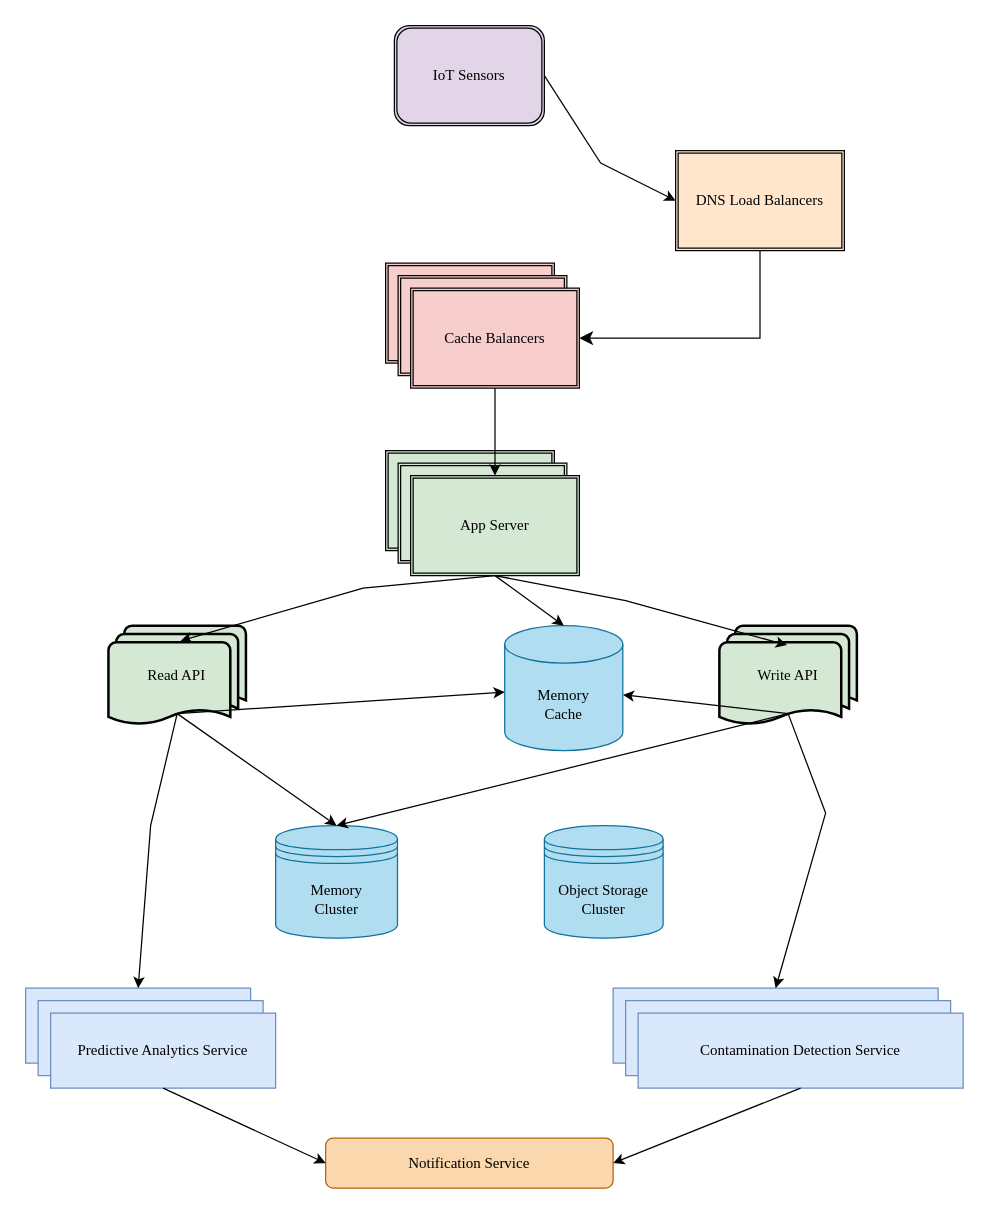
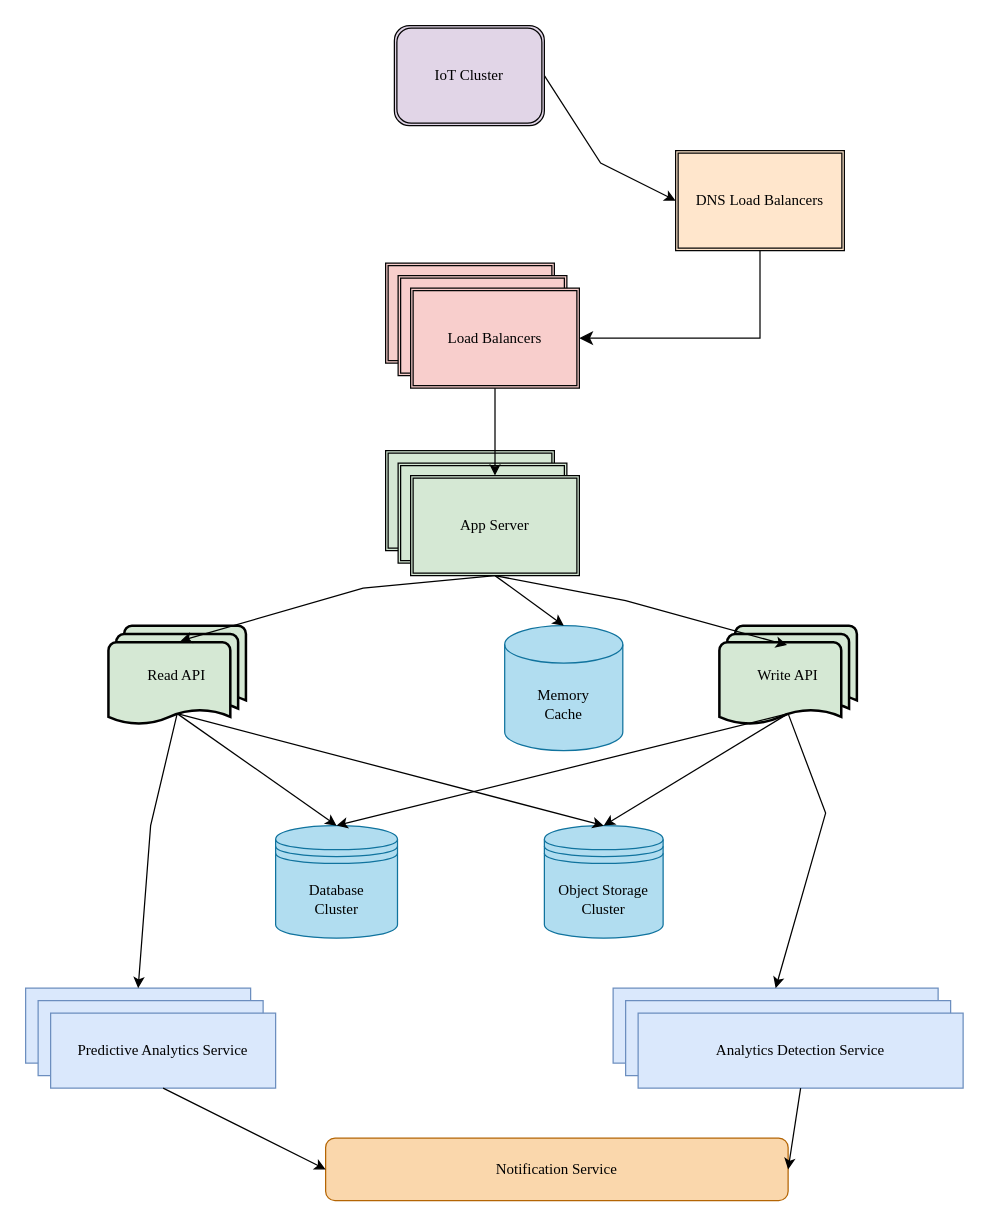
(469, 76) -> (469, 76)
(495, 338) -> (495, 338)
(355, 702) -> (389, 769)
(705, 704) -> (699, 768)
(337, 899) -> (337, 899)
(801, 1051) -> (801, 1051)
(469, 1163) -> (557, 1169)
